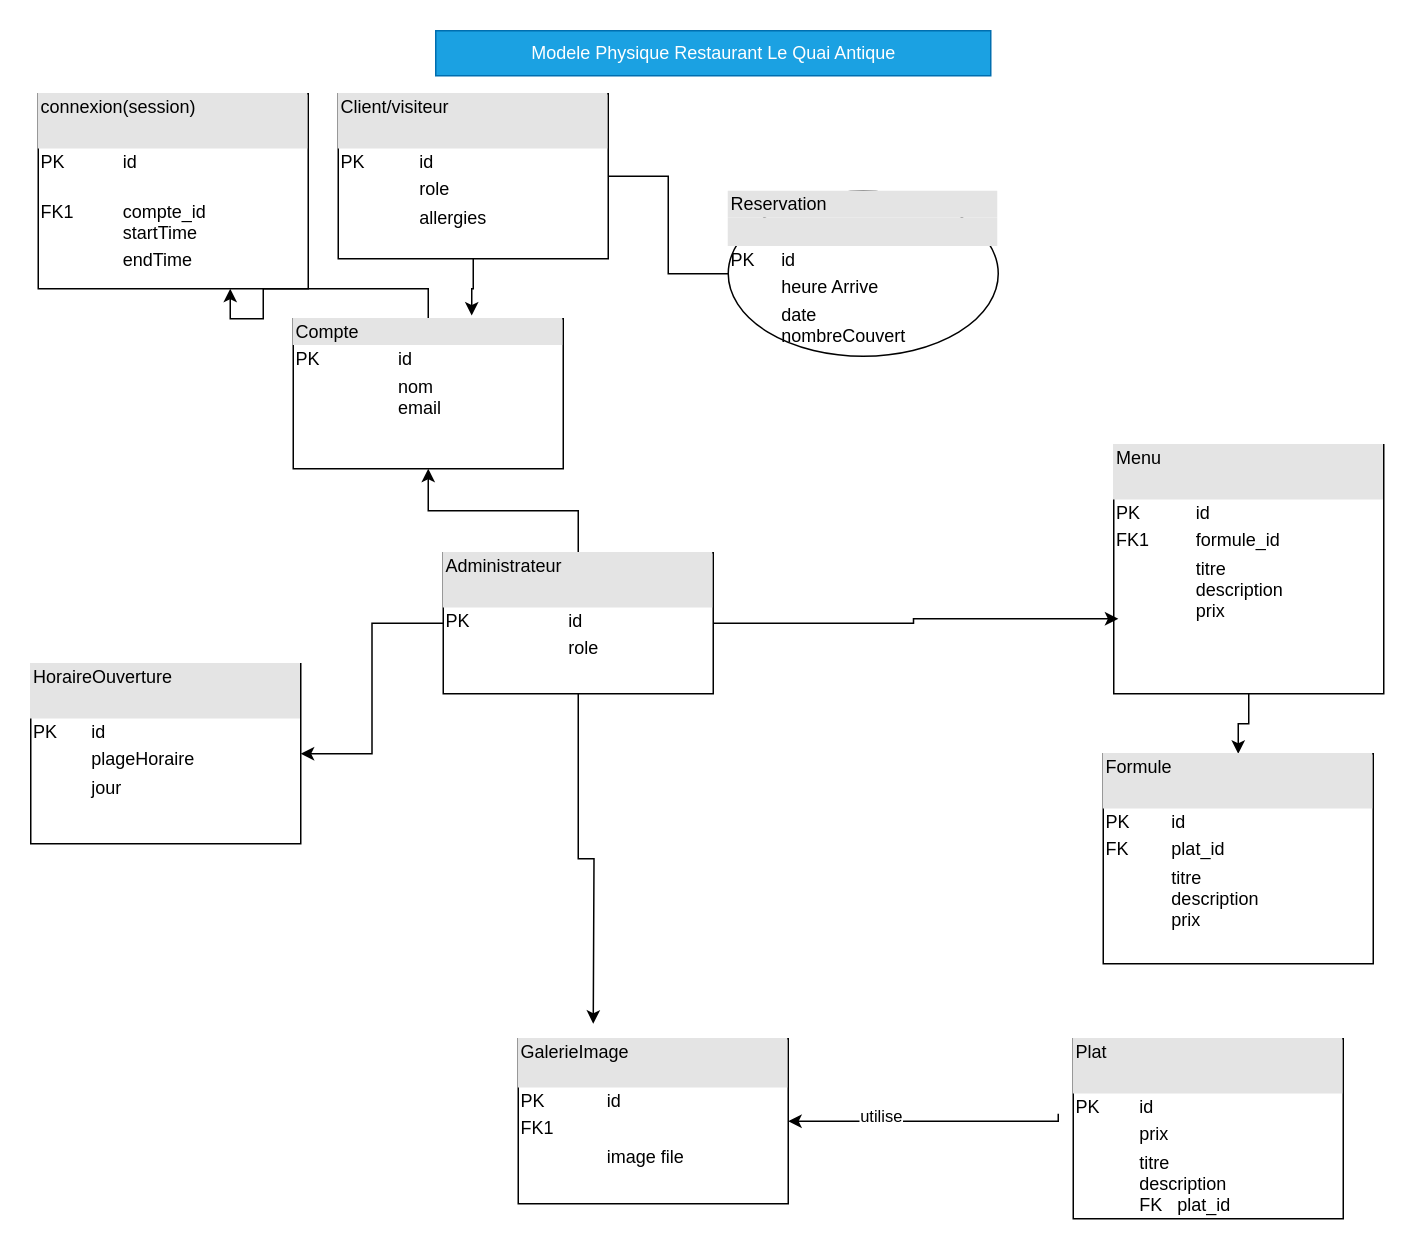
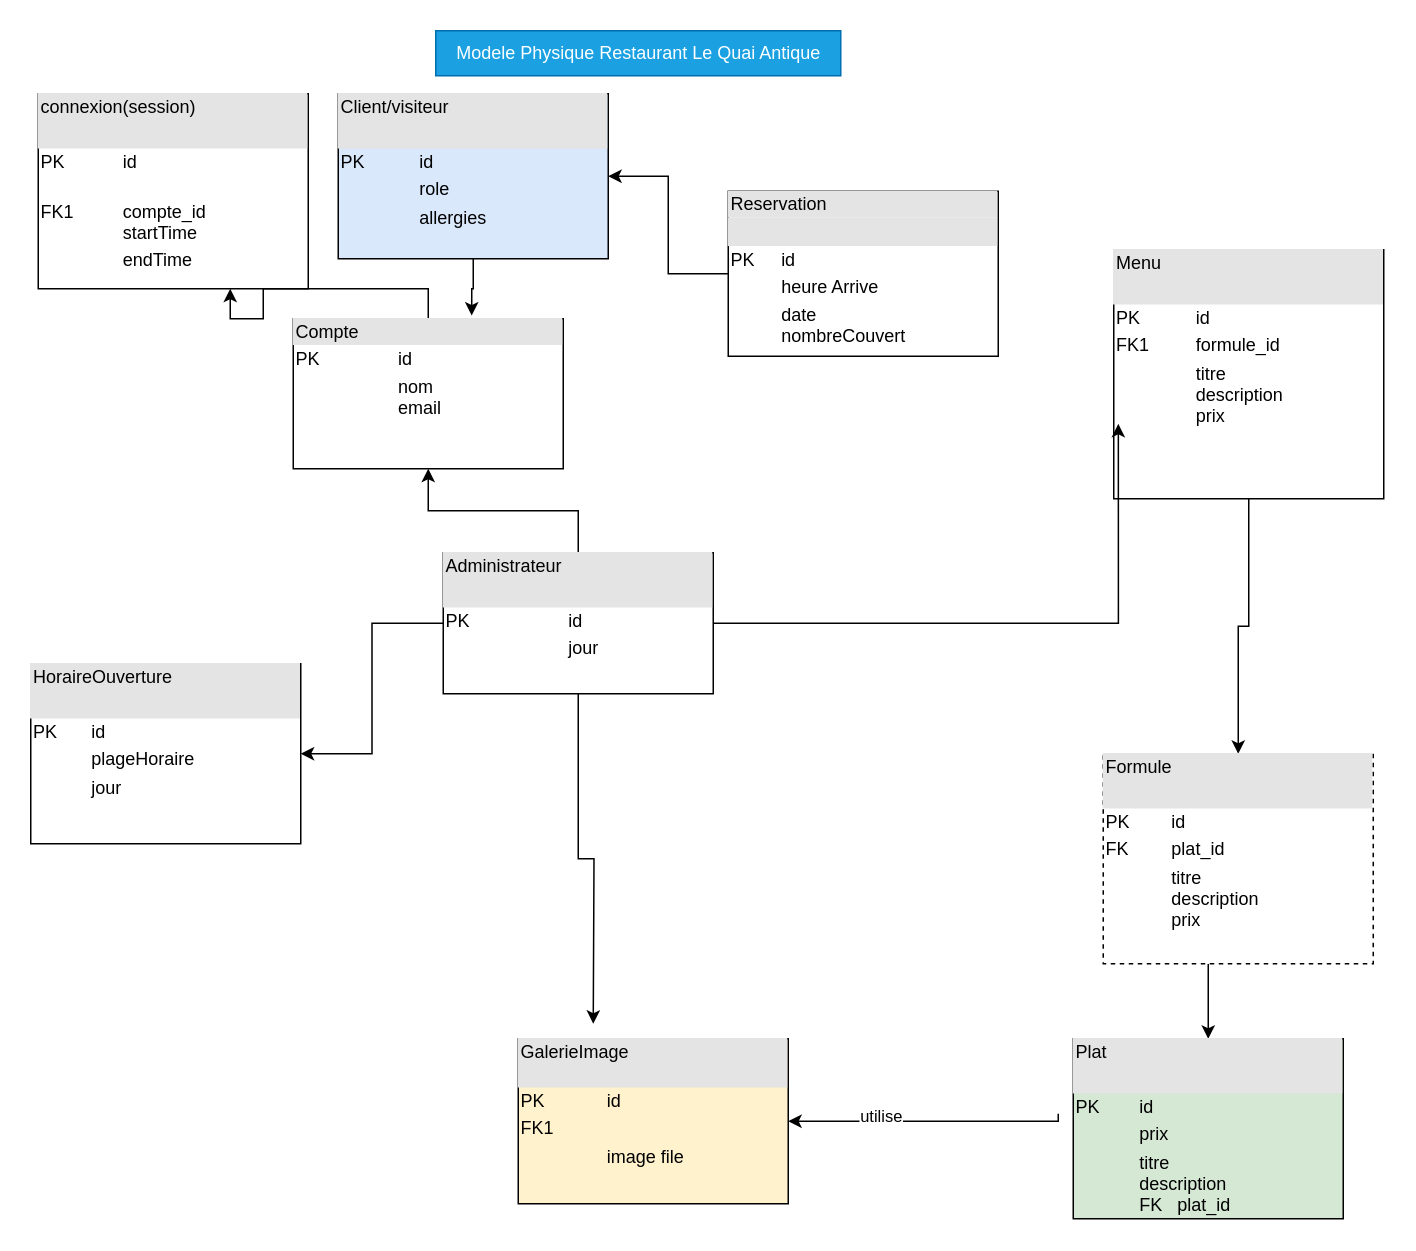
(713, 53) -> (638, 53)
(473, 176) -> (473, 176)
(615, 176) -> (620, 176)
(863, 274) -> (863, 274)
(1249, 569) -> (1249, 374)
(509, 585) -> (509, 585)
(1238, 859) -> (1238, 859)
none -> (1208, 996)
(653, 1121) -> (653, 1121)
(1208, 1129) -> (1208, 1129)
